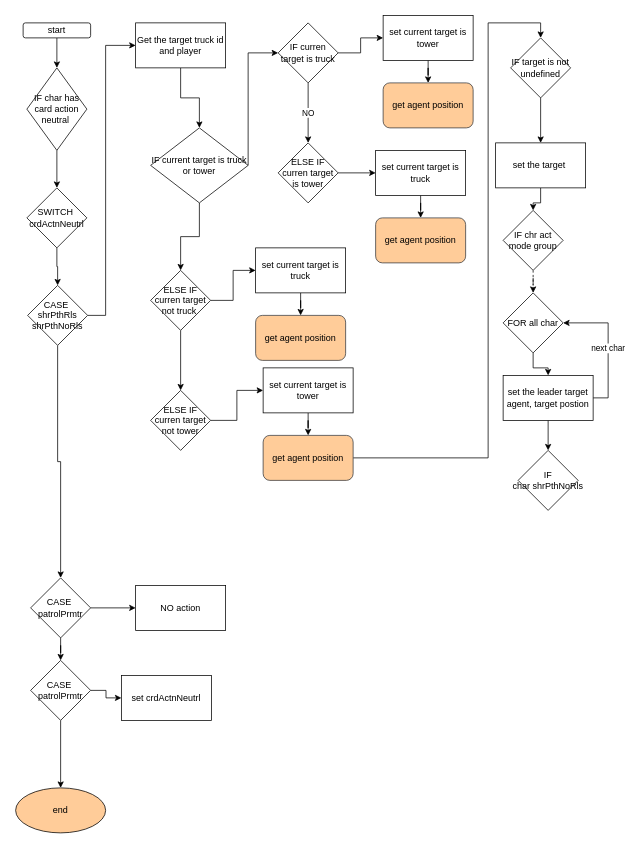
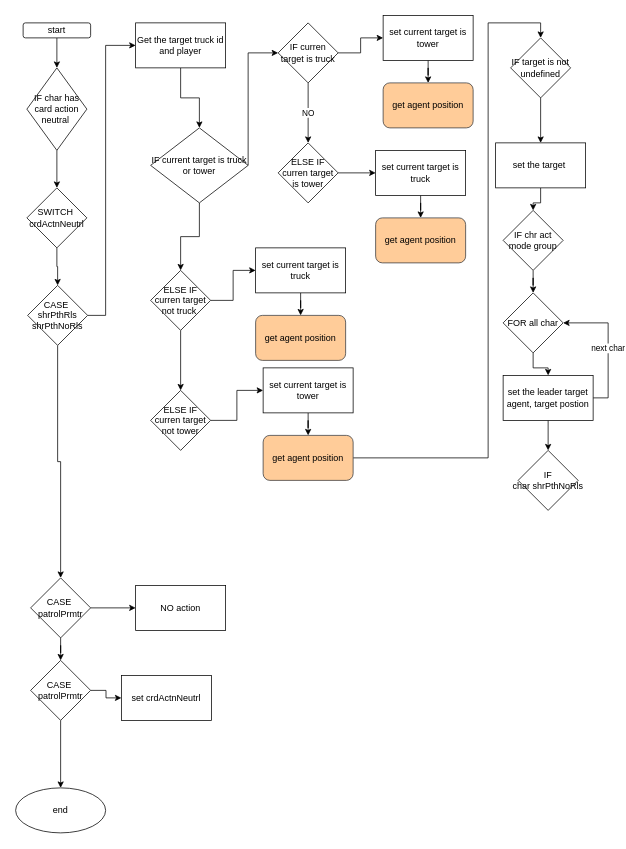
(533, 284) -> (533, 284)
(60, 810) -> (60, 810)
